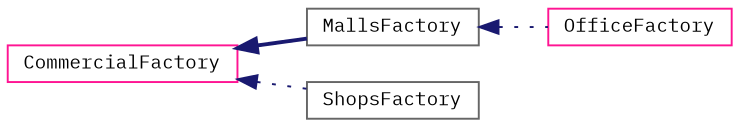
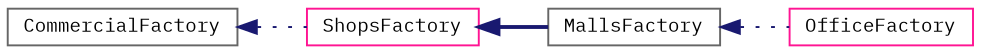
(282, 42) -> (524, 27)
(123, 64) -> (123, 27)
(393, 100) -> (393, 27)
